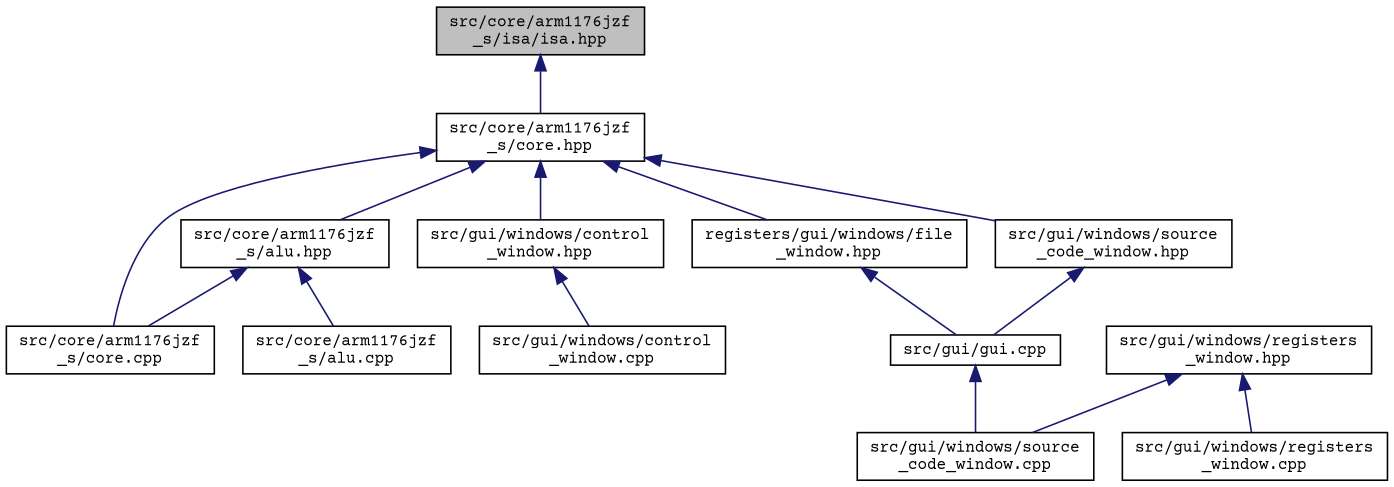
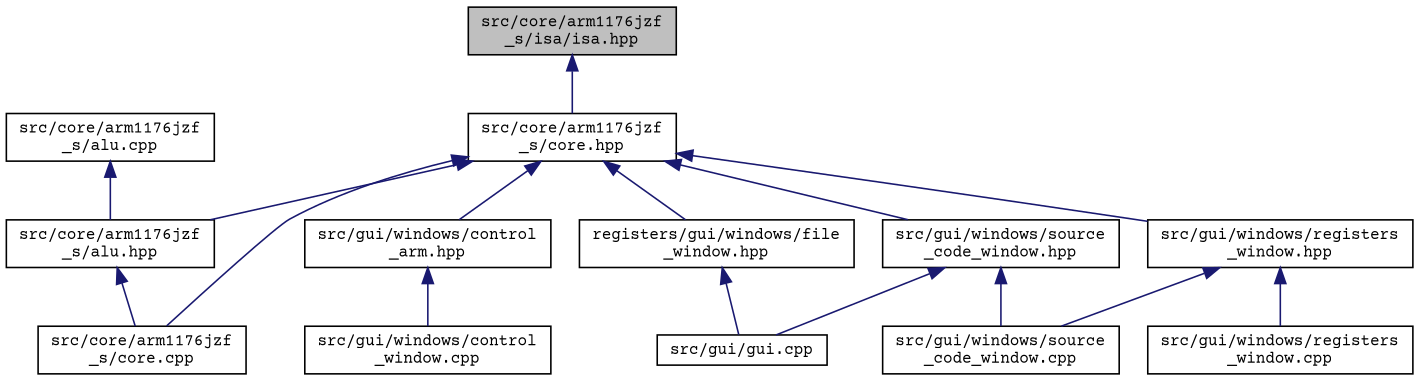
none -> (920, 188)
(541, 244) -> (428, 244)
(320, 304) -> (110, 199)
(976, 407) -> (1001, 305)
